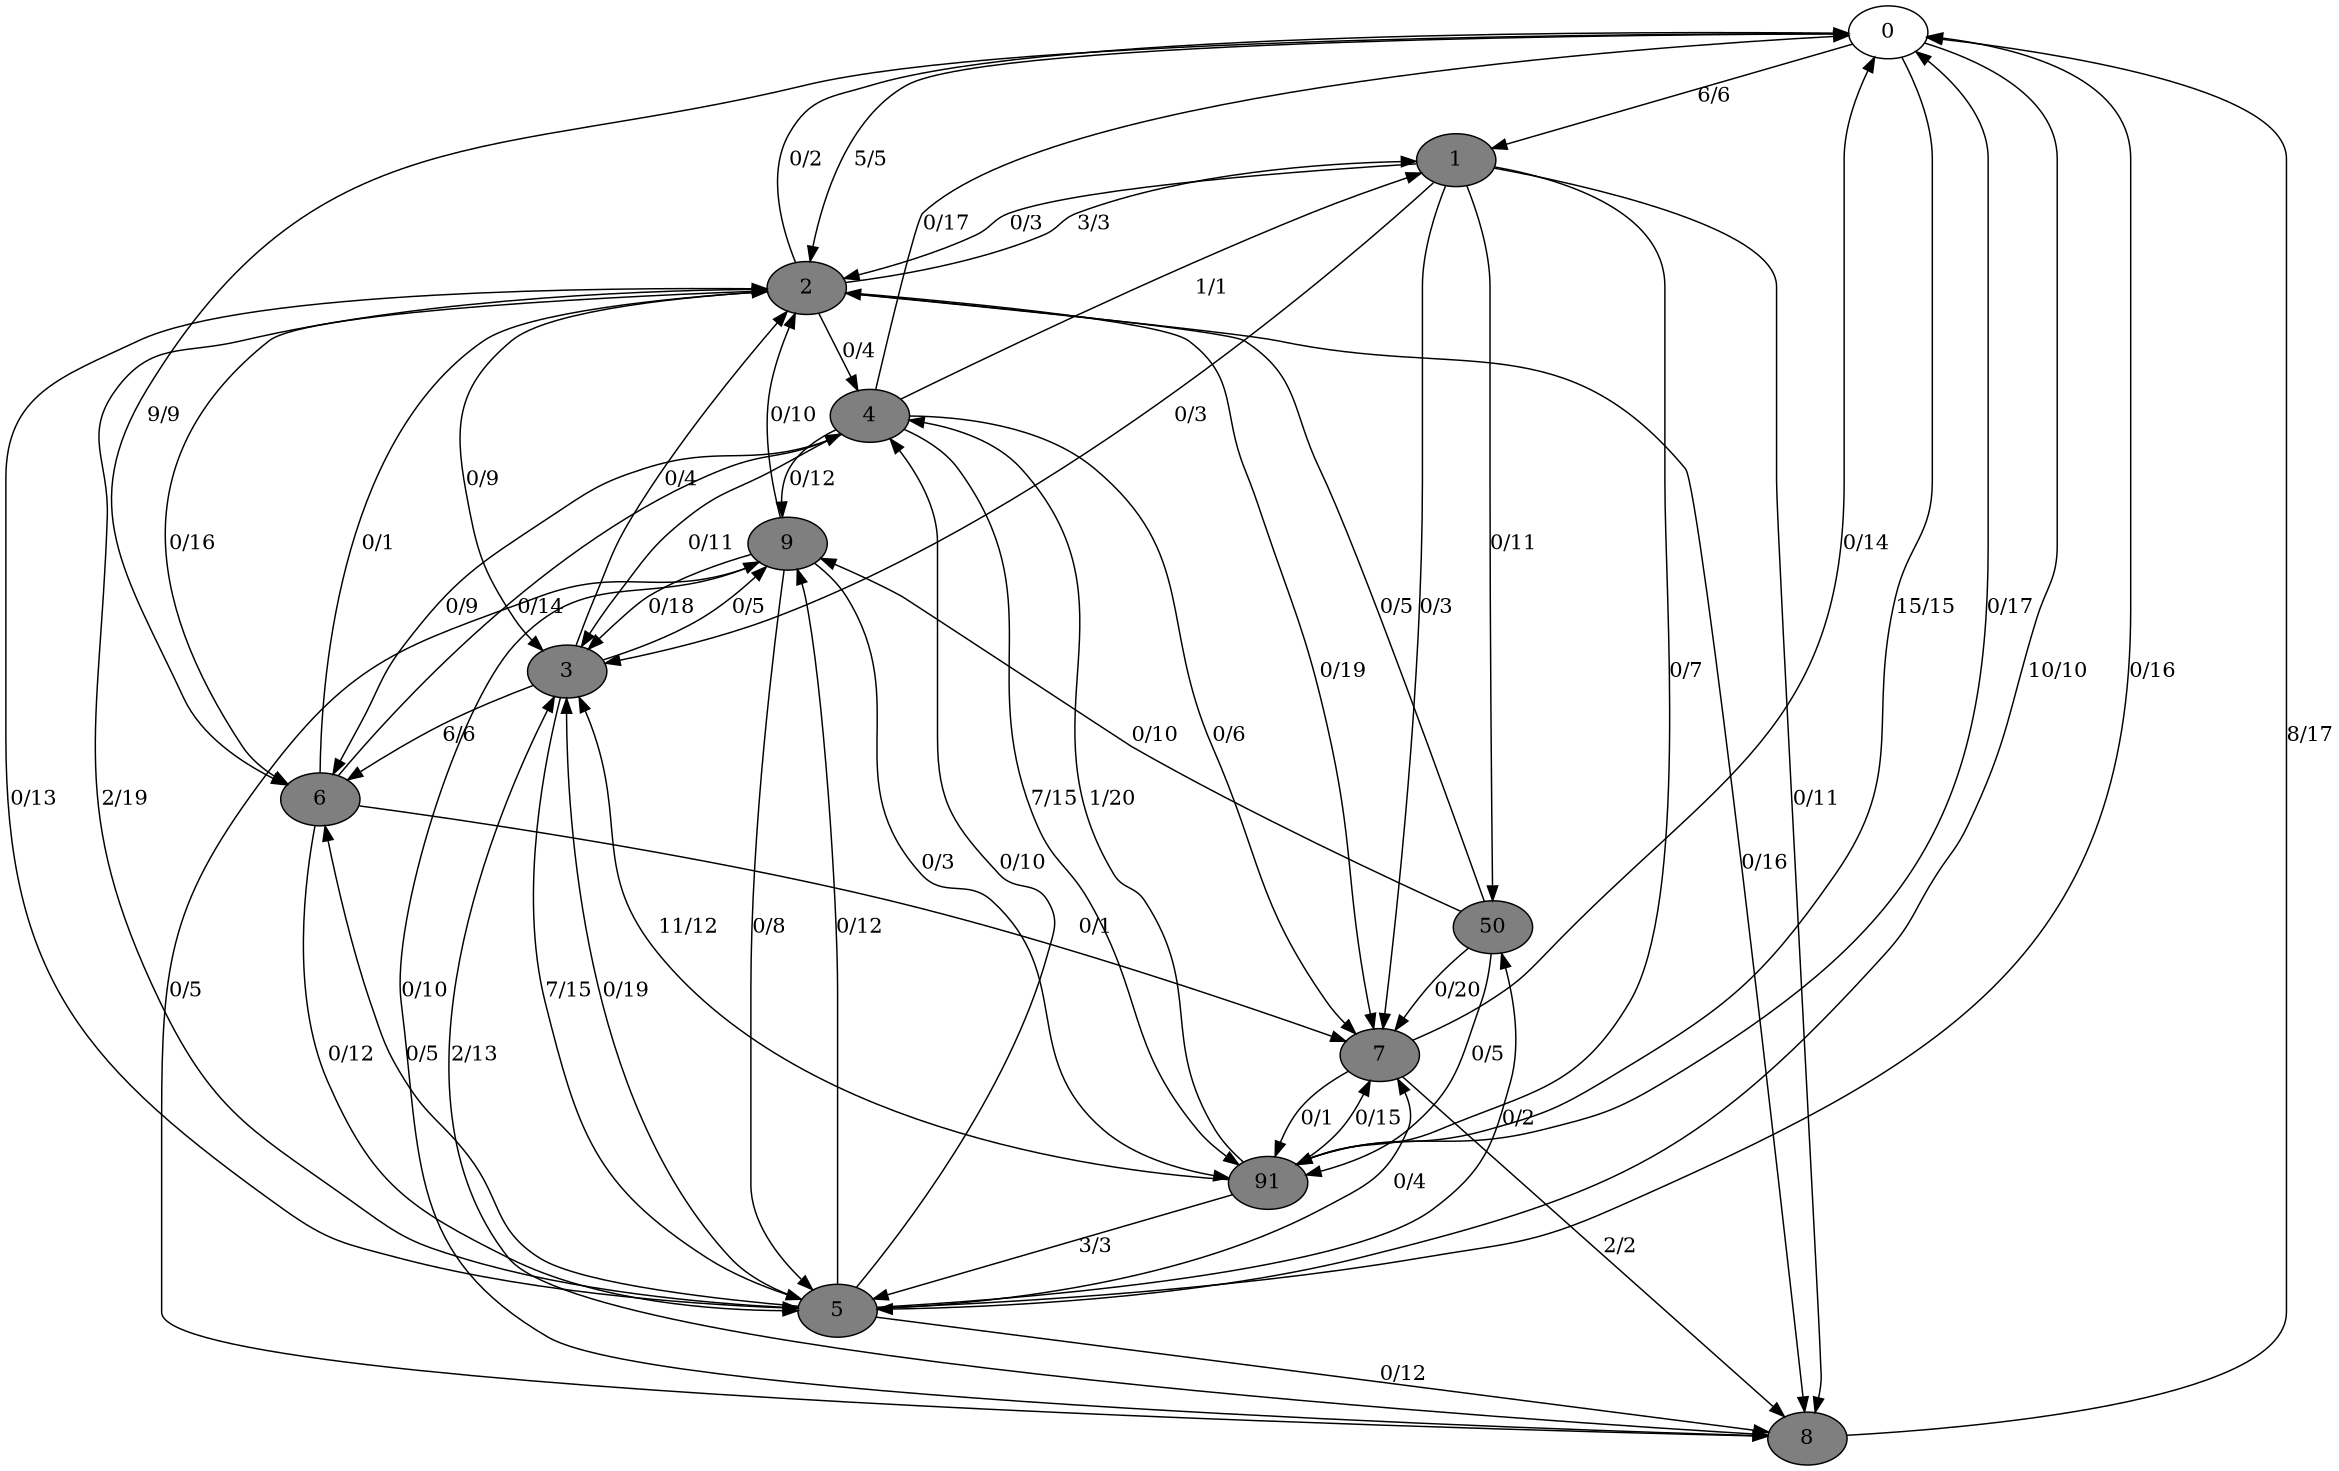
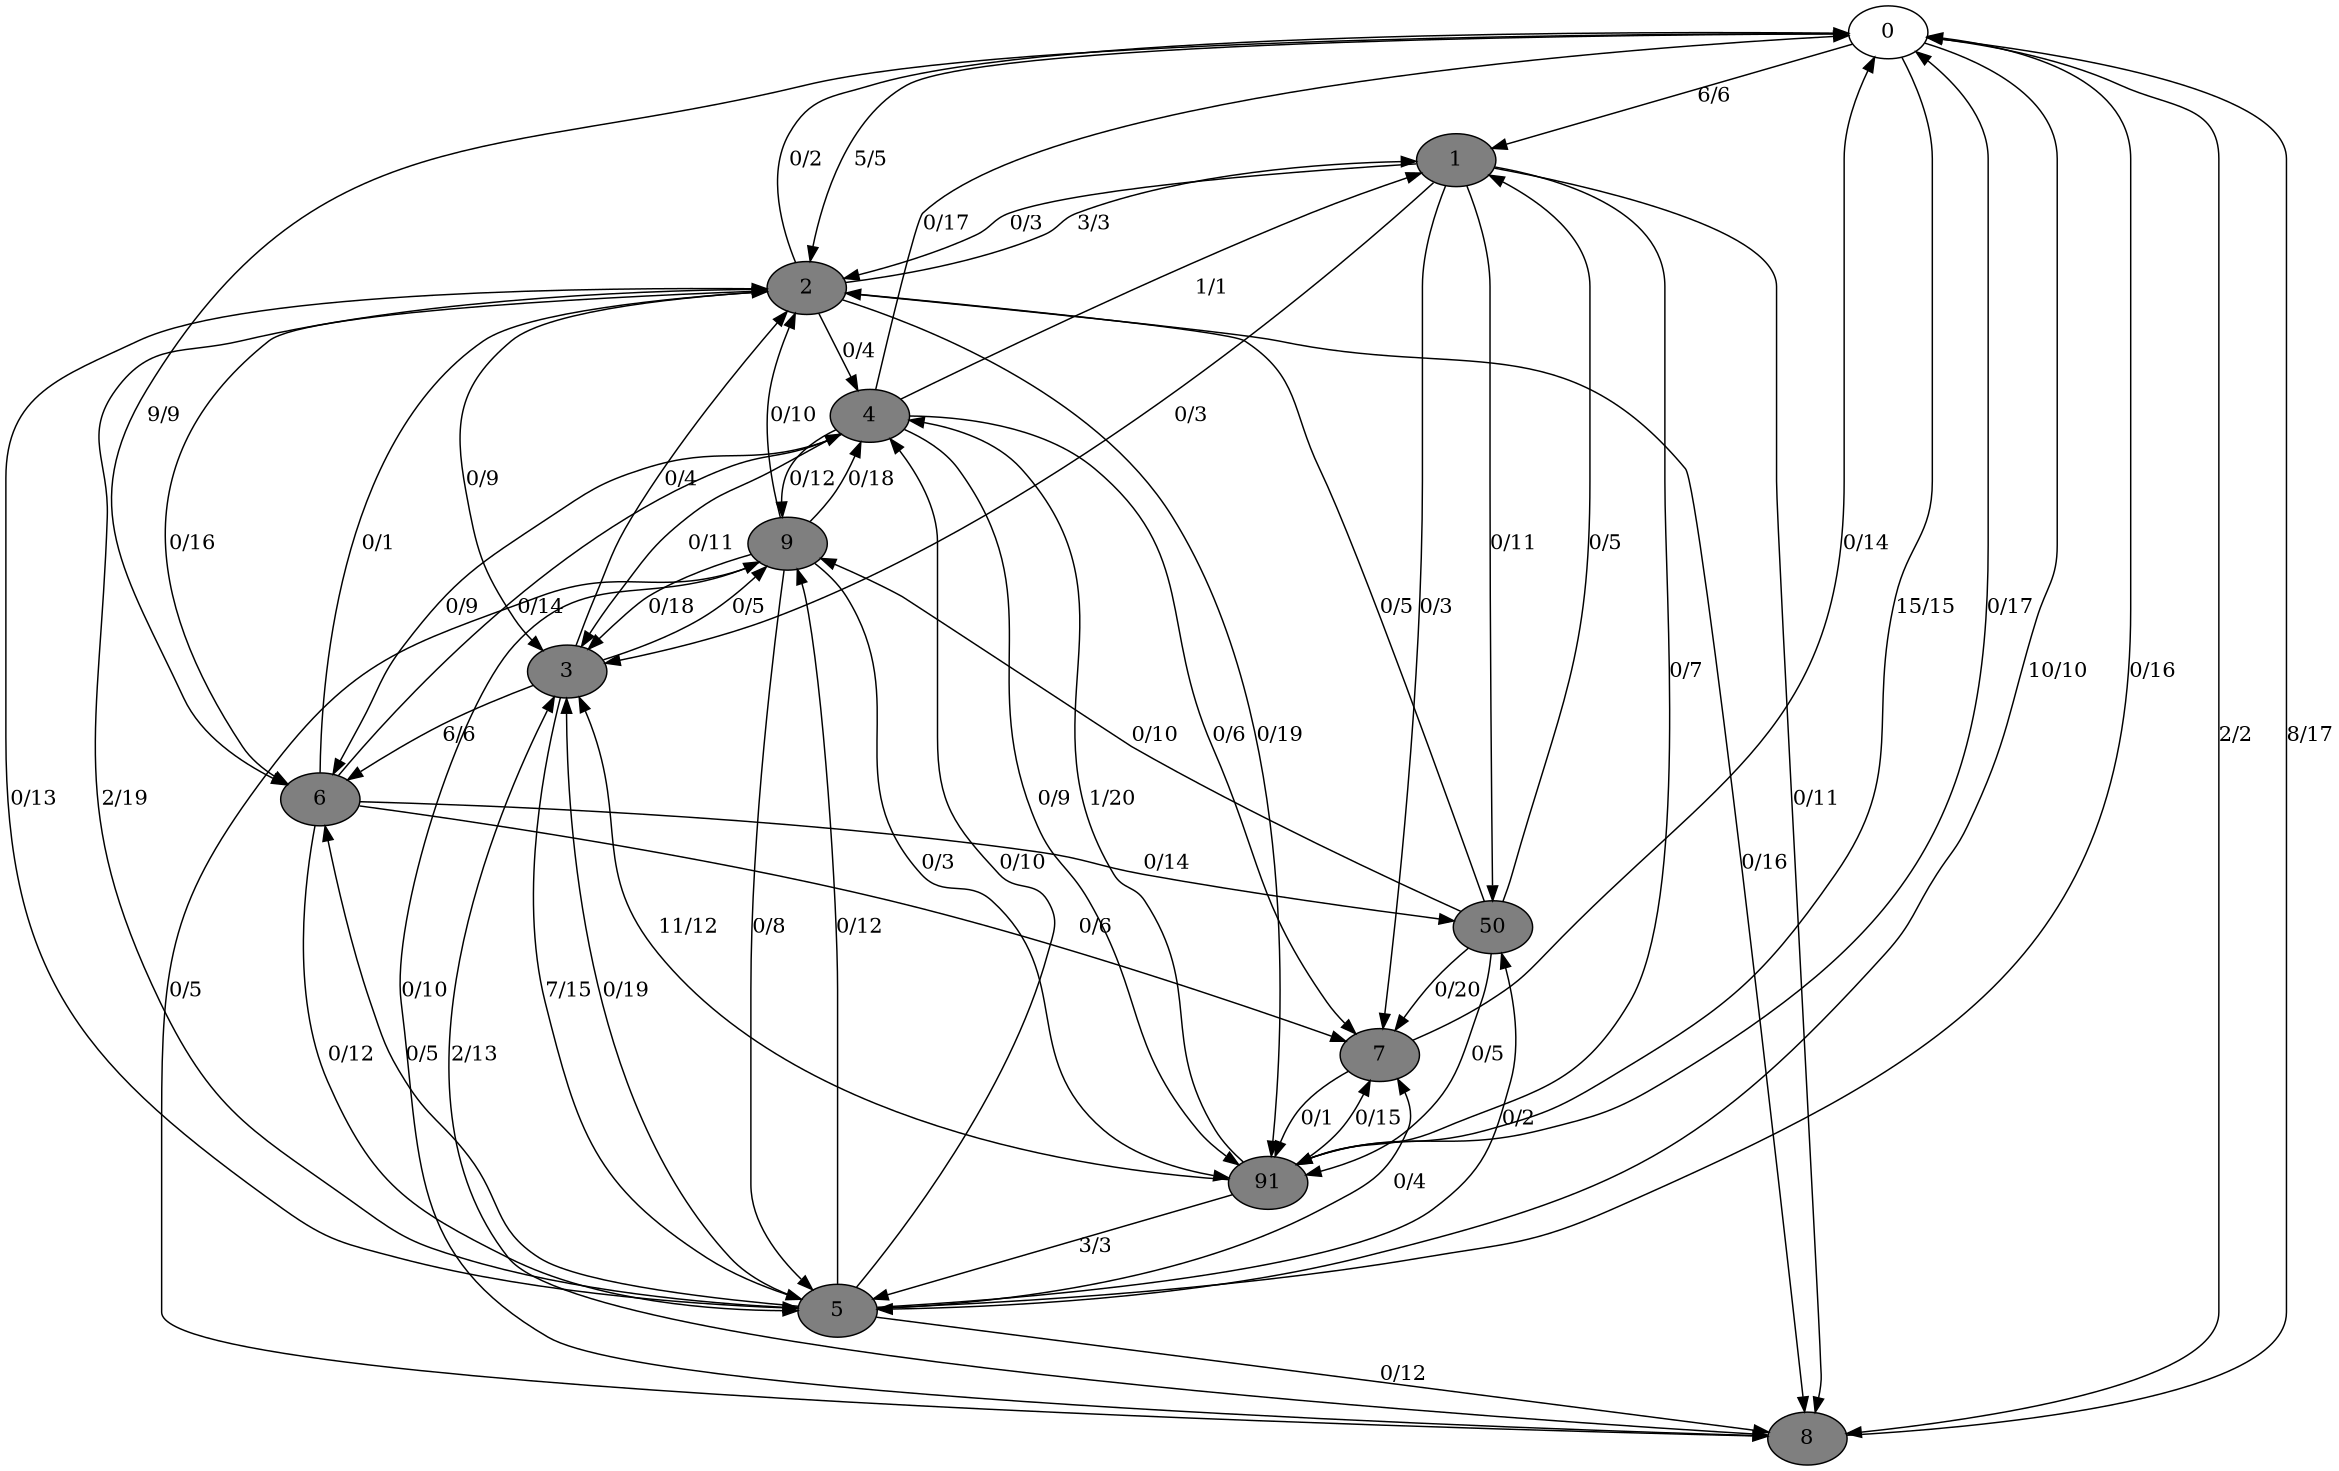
none -> (836, 491)
(1257, 502) -> (1223, 626)
none -> (1589, 528)
(1054, 799) -> (1054, 799)
none -> (875, 833)
(1095, 927) -> (1095, 927)
(1588, 1242) -> (2219, 765)
